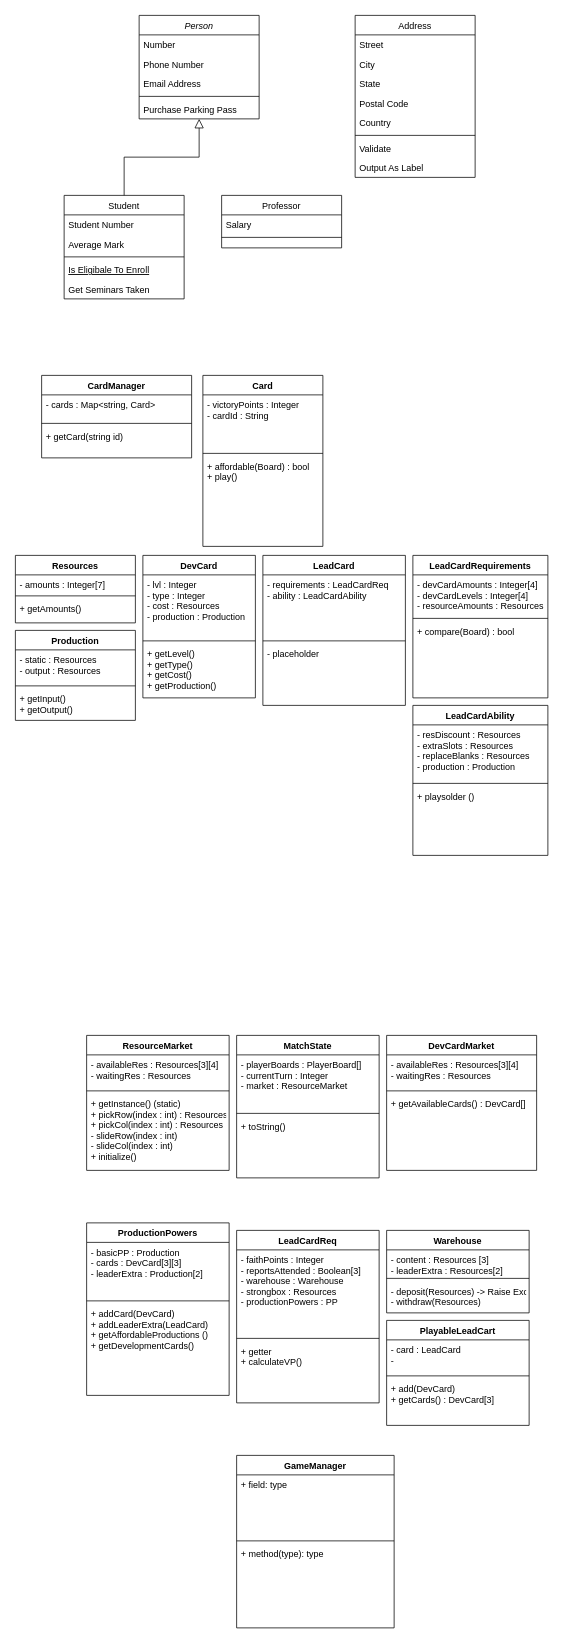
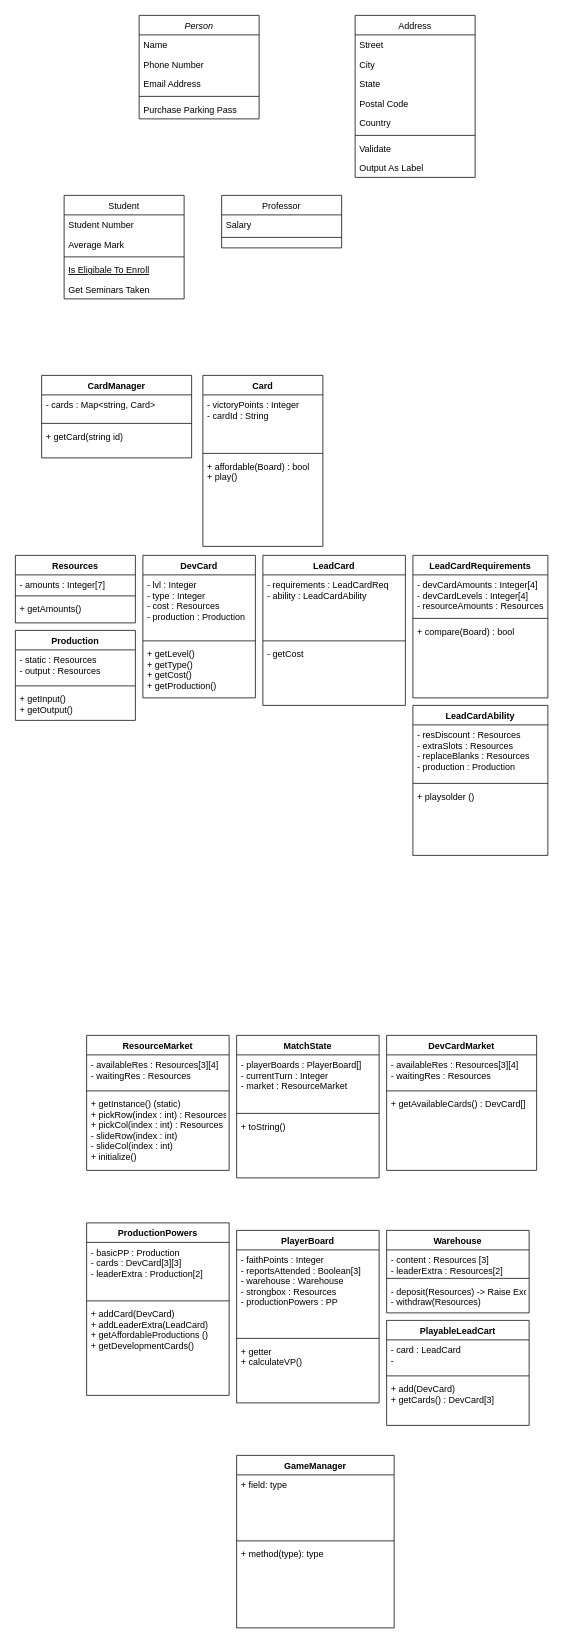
(158, 45) -> (153, 45)
(157, 157) -> none
(296, 654) -> (289, 654)
(308, 1241) -> (308, 1241)
